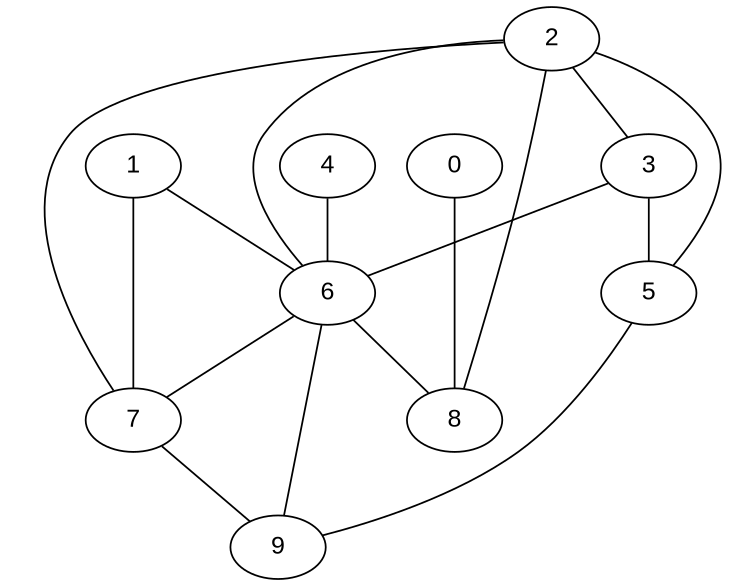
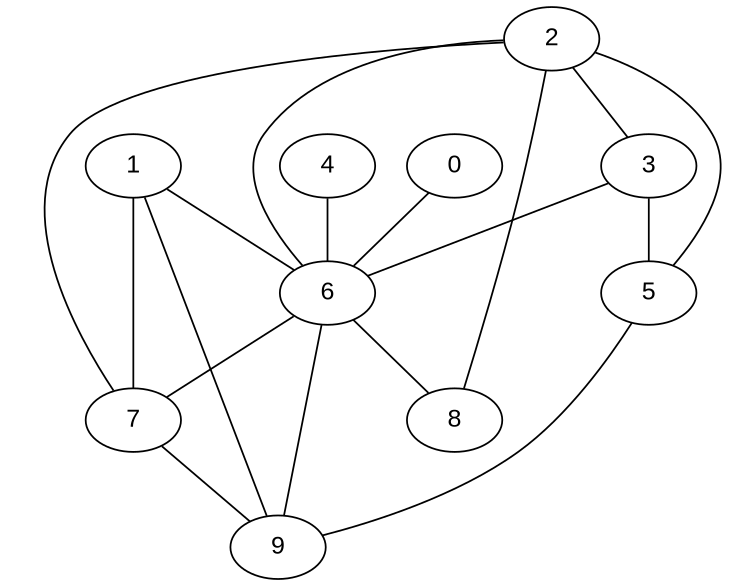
(455, 293) -> (391, 229)
none -> (206, 357)
